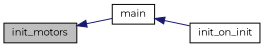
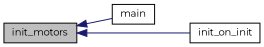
(177, 23) -> (139, 33)
